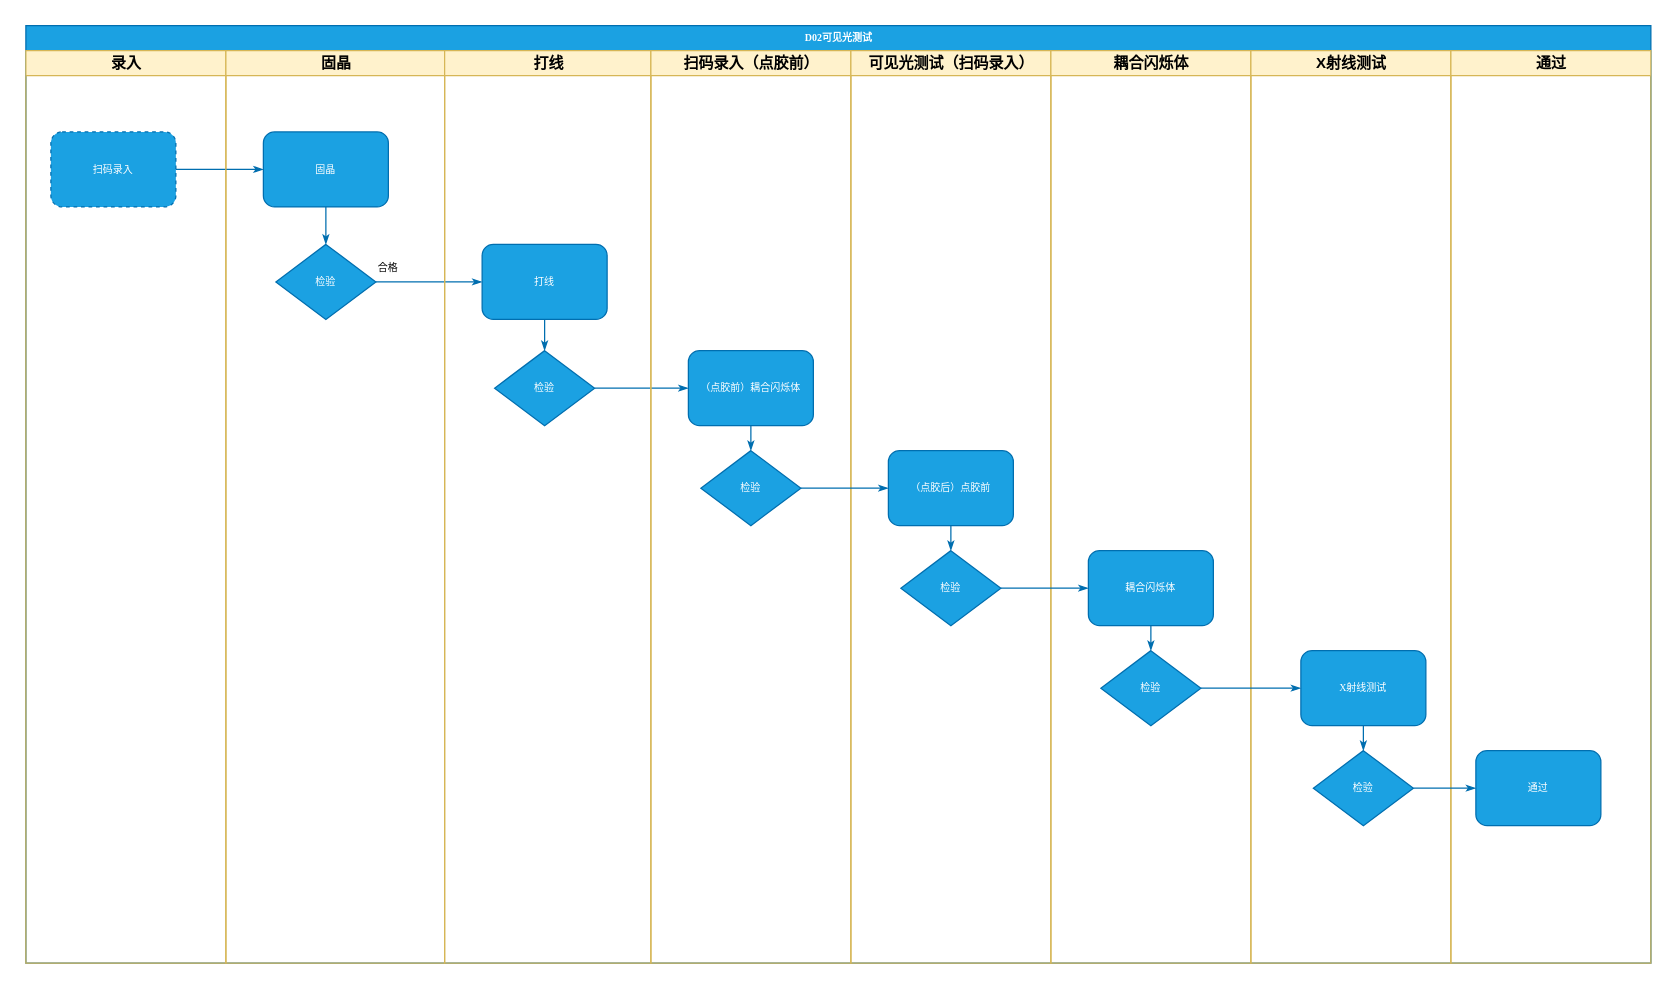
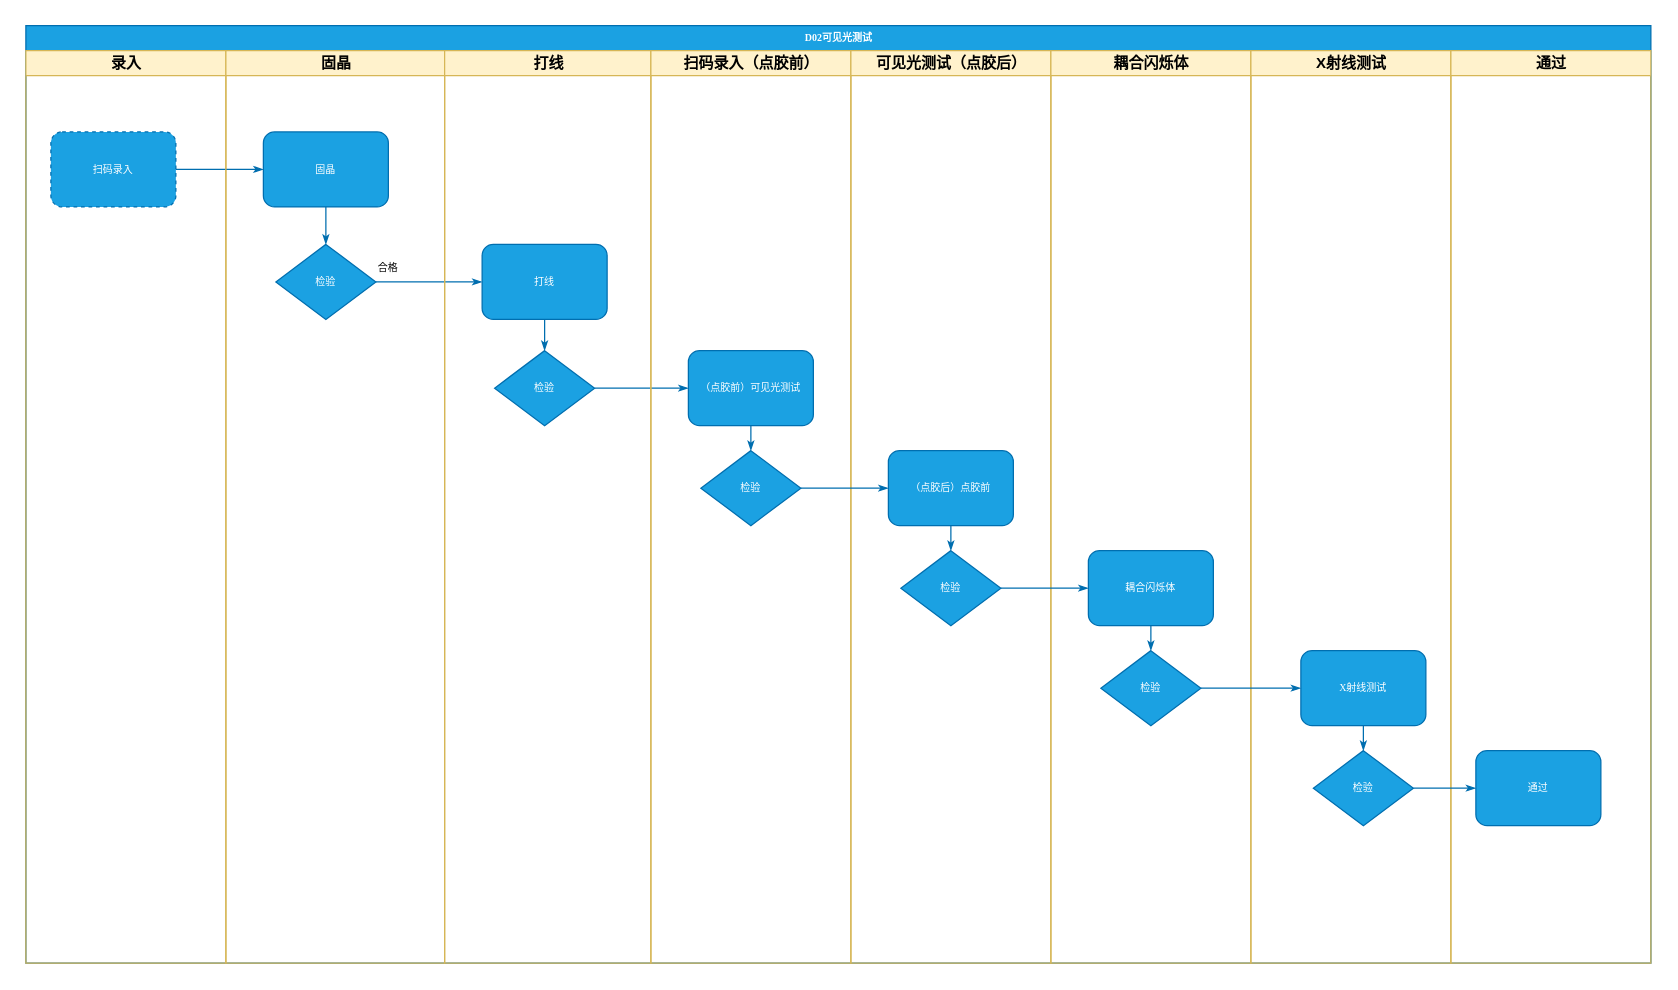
(951, 63) -> (951, 63)
(751, 388) -> (751, 388)
